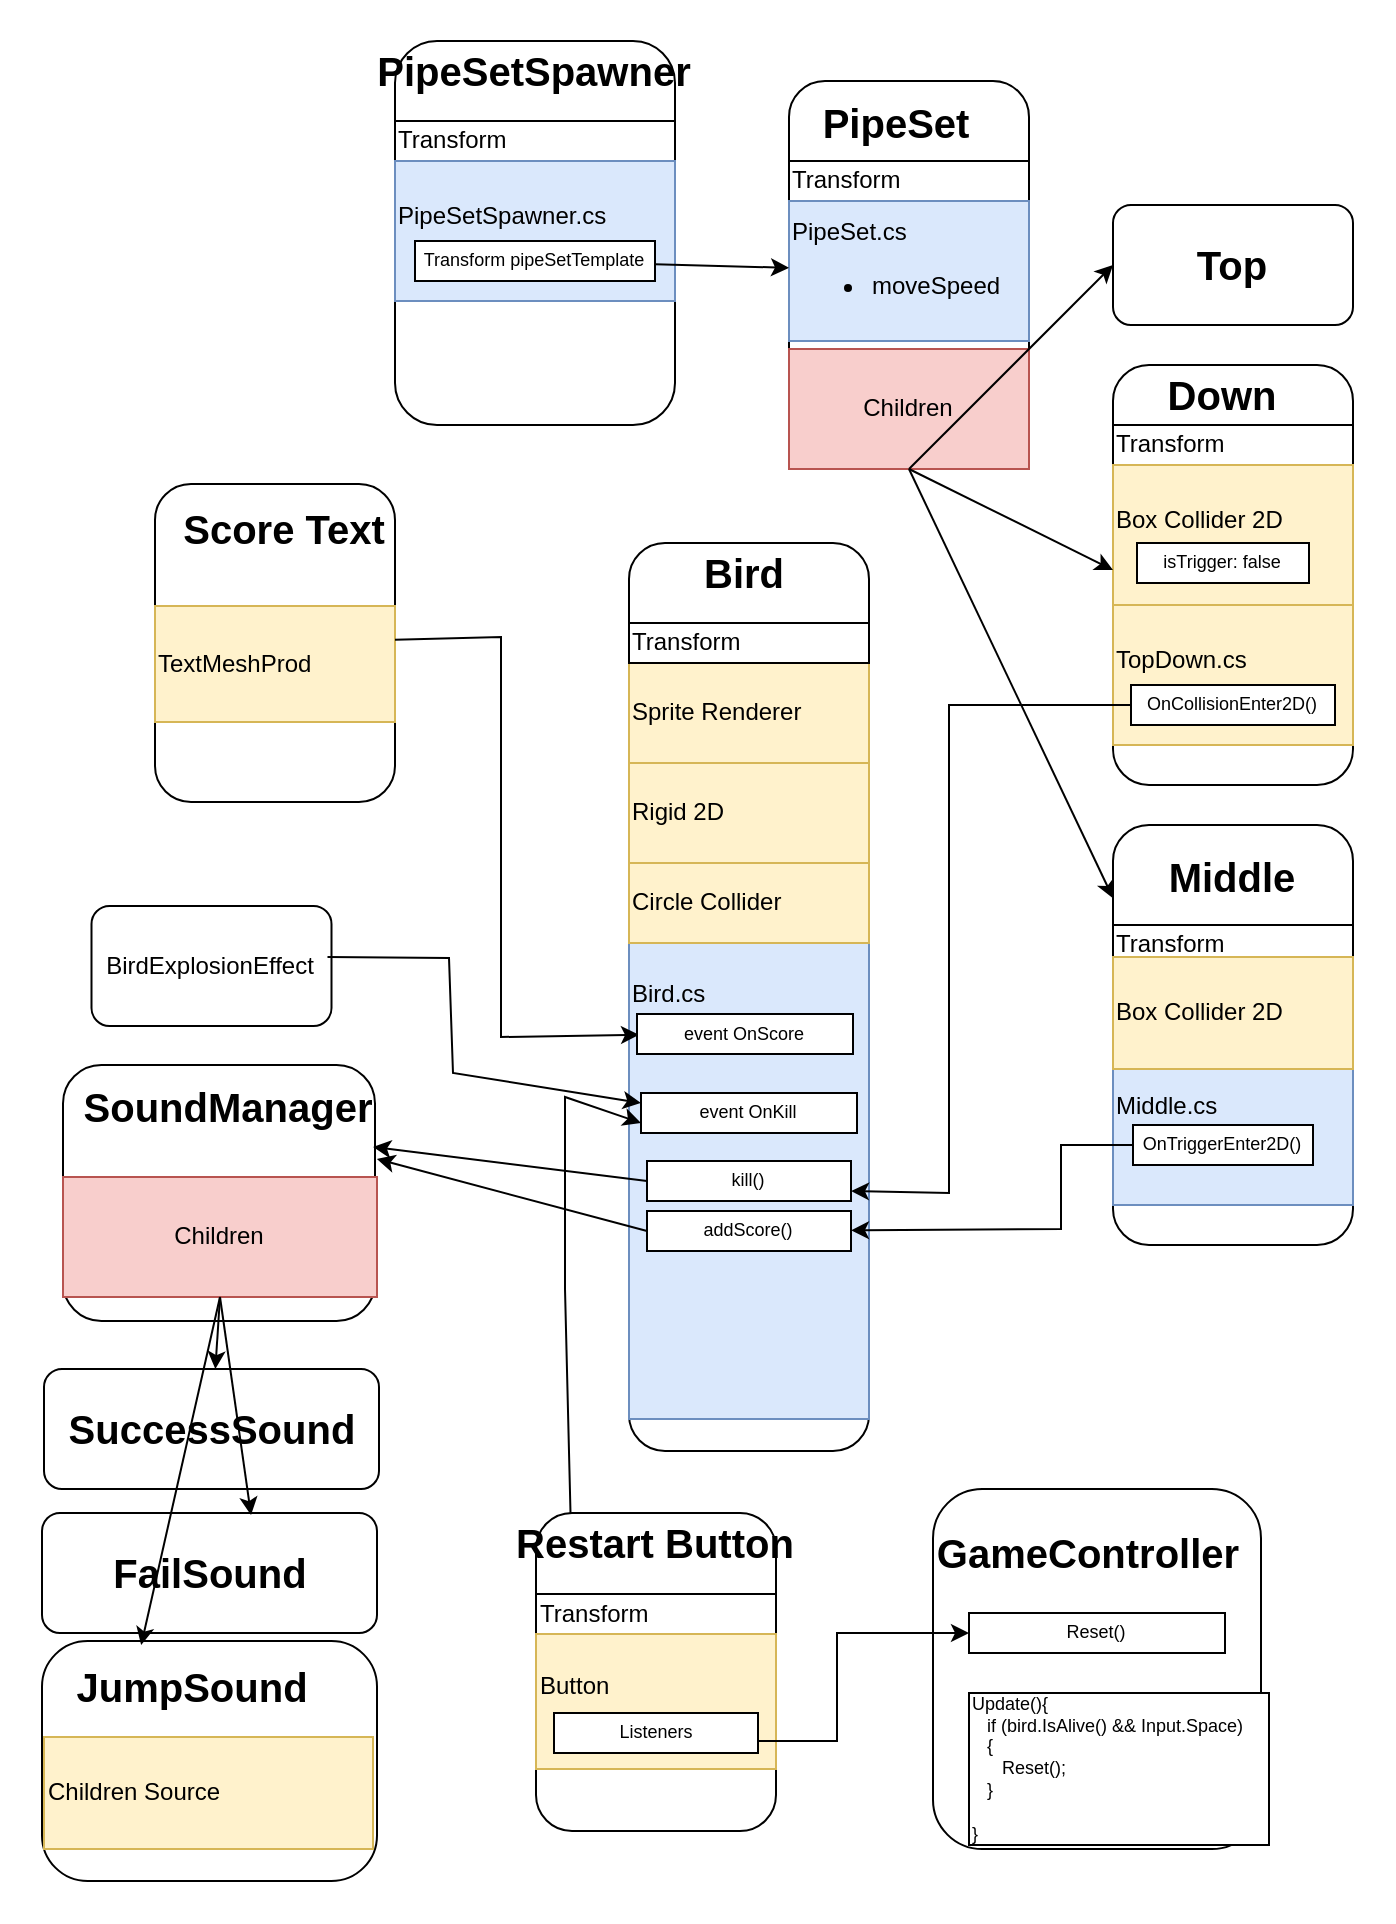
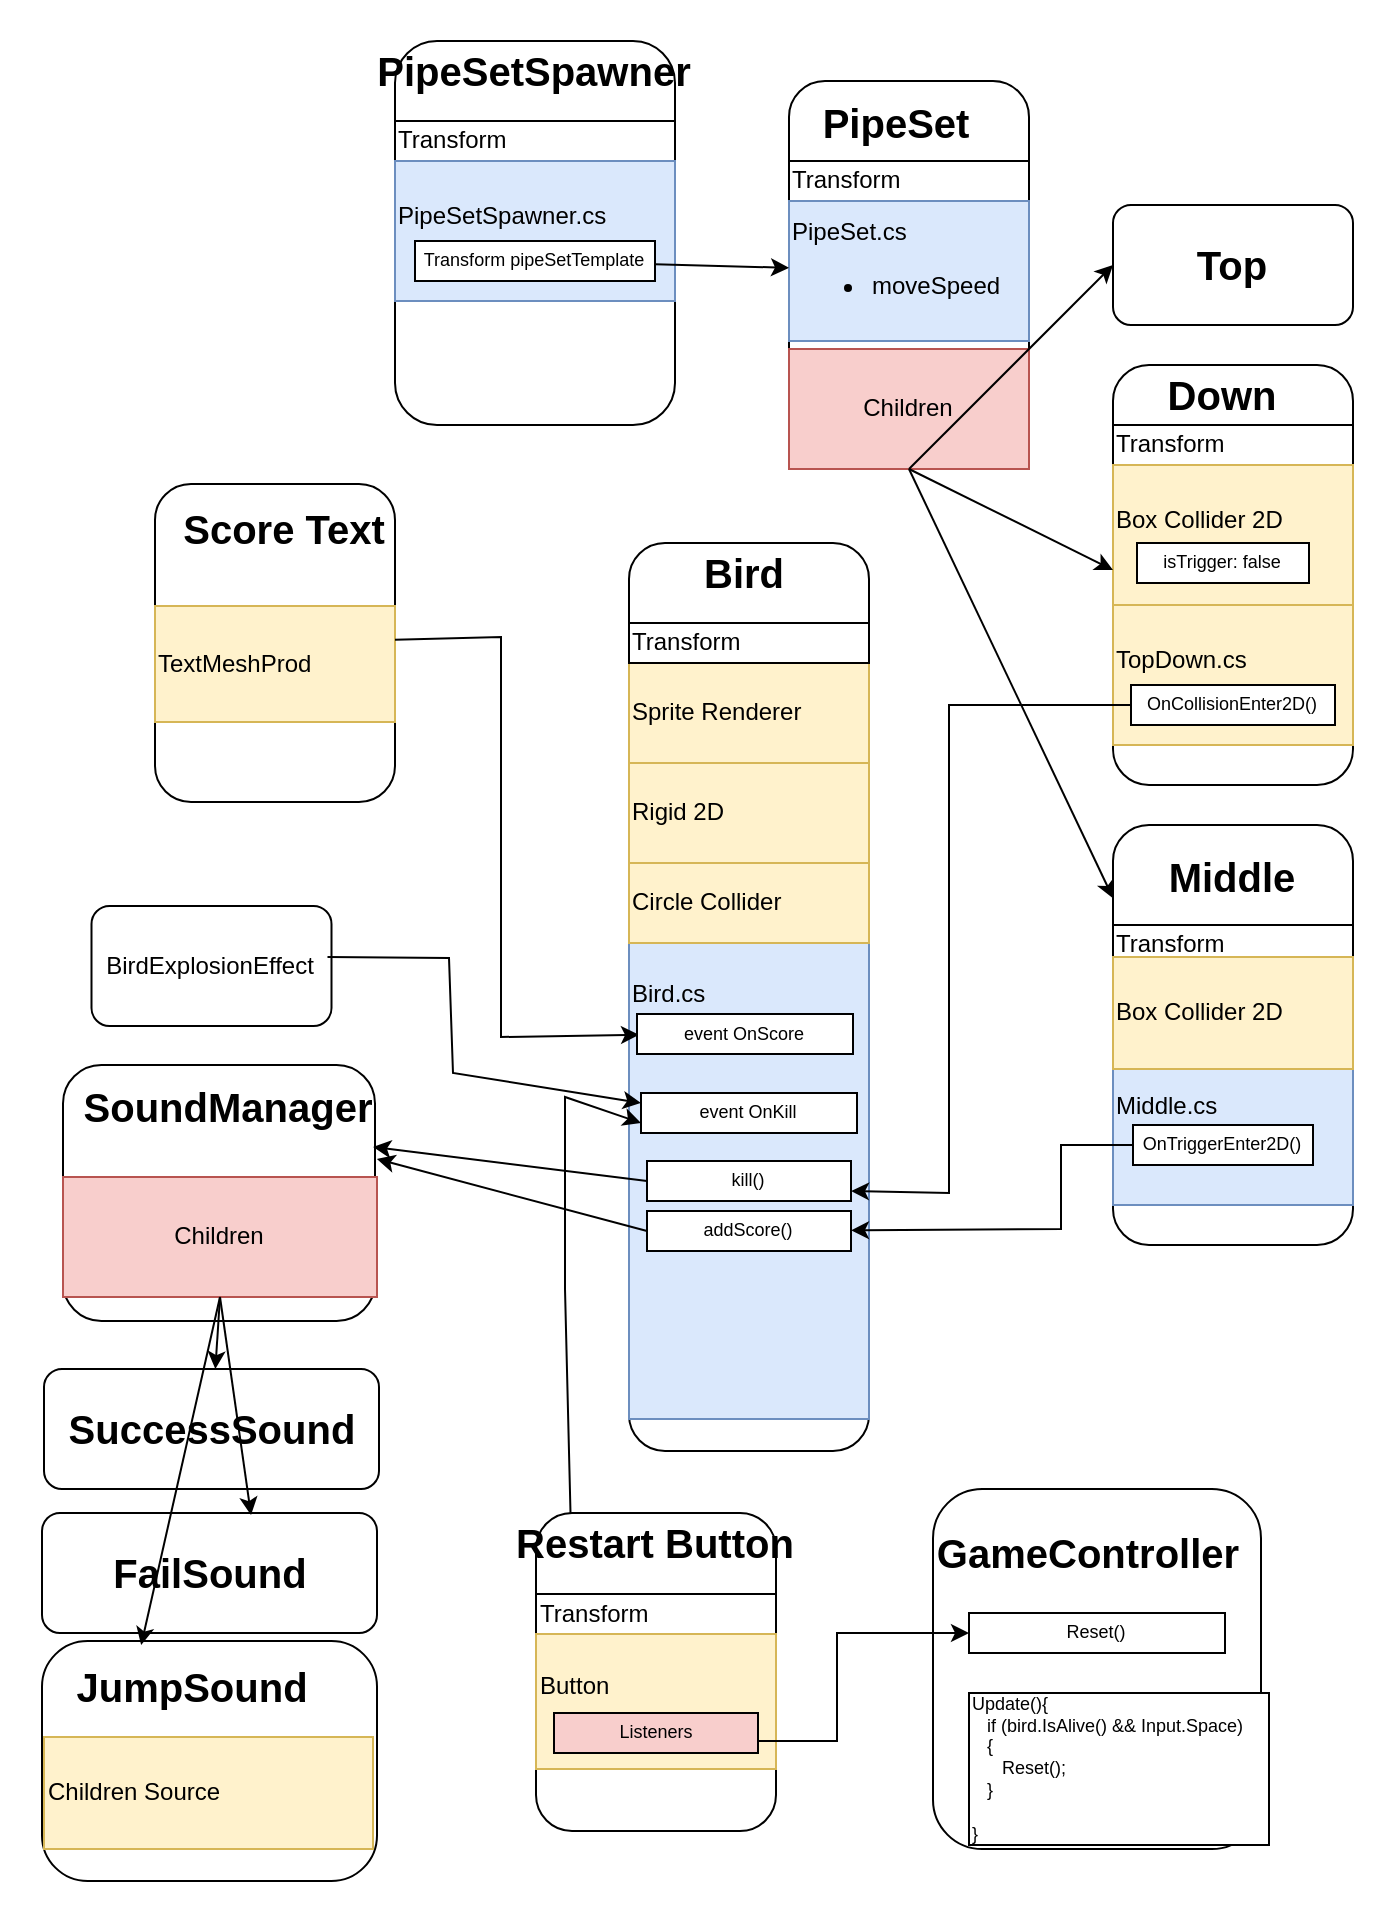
(656, 1733) -> (656, 1733)
